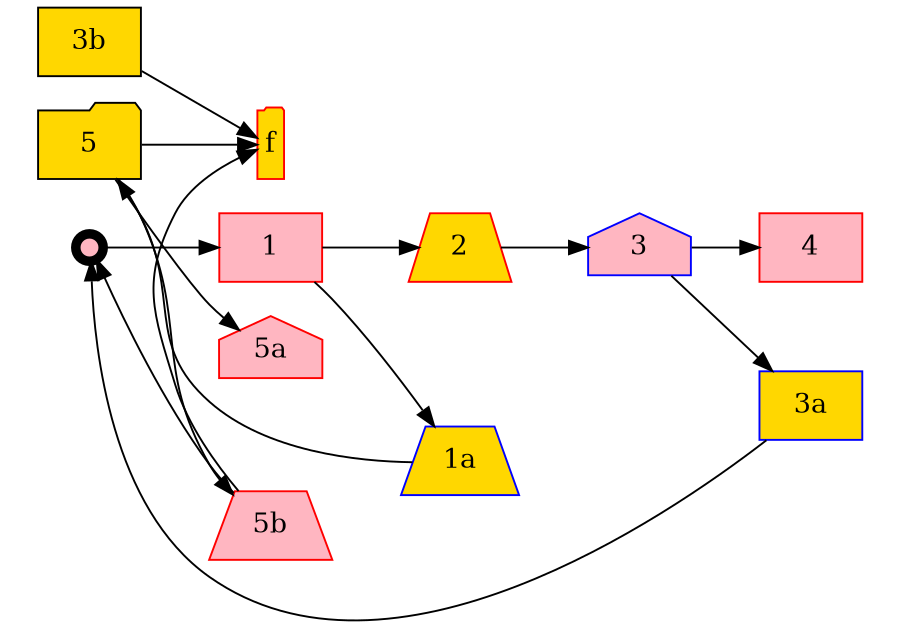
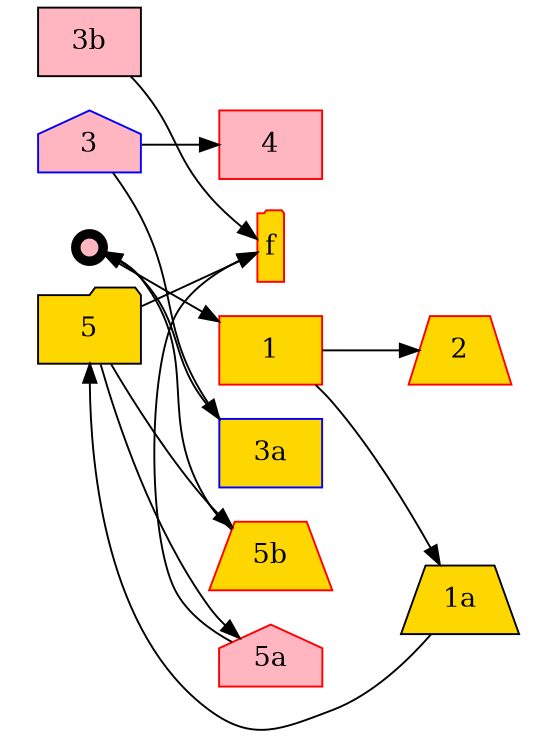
(89, 42) -> (89, 42)
(171, 223) -> (155, 460)
(271, 248) -> (271, 350)
(535, 248) -> none
(460, 461) -> (460, 600)
(271, 526) -> (271, 556)
